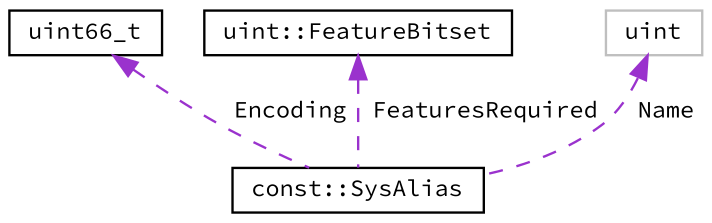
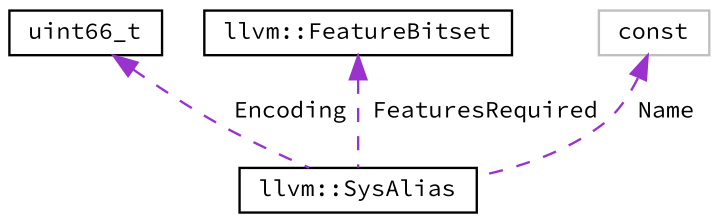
(358, 33) -> (358, 33)
(654, 33) -> (654, 33)
(358, 190) -> (358, 190)
